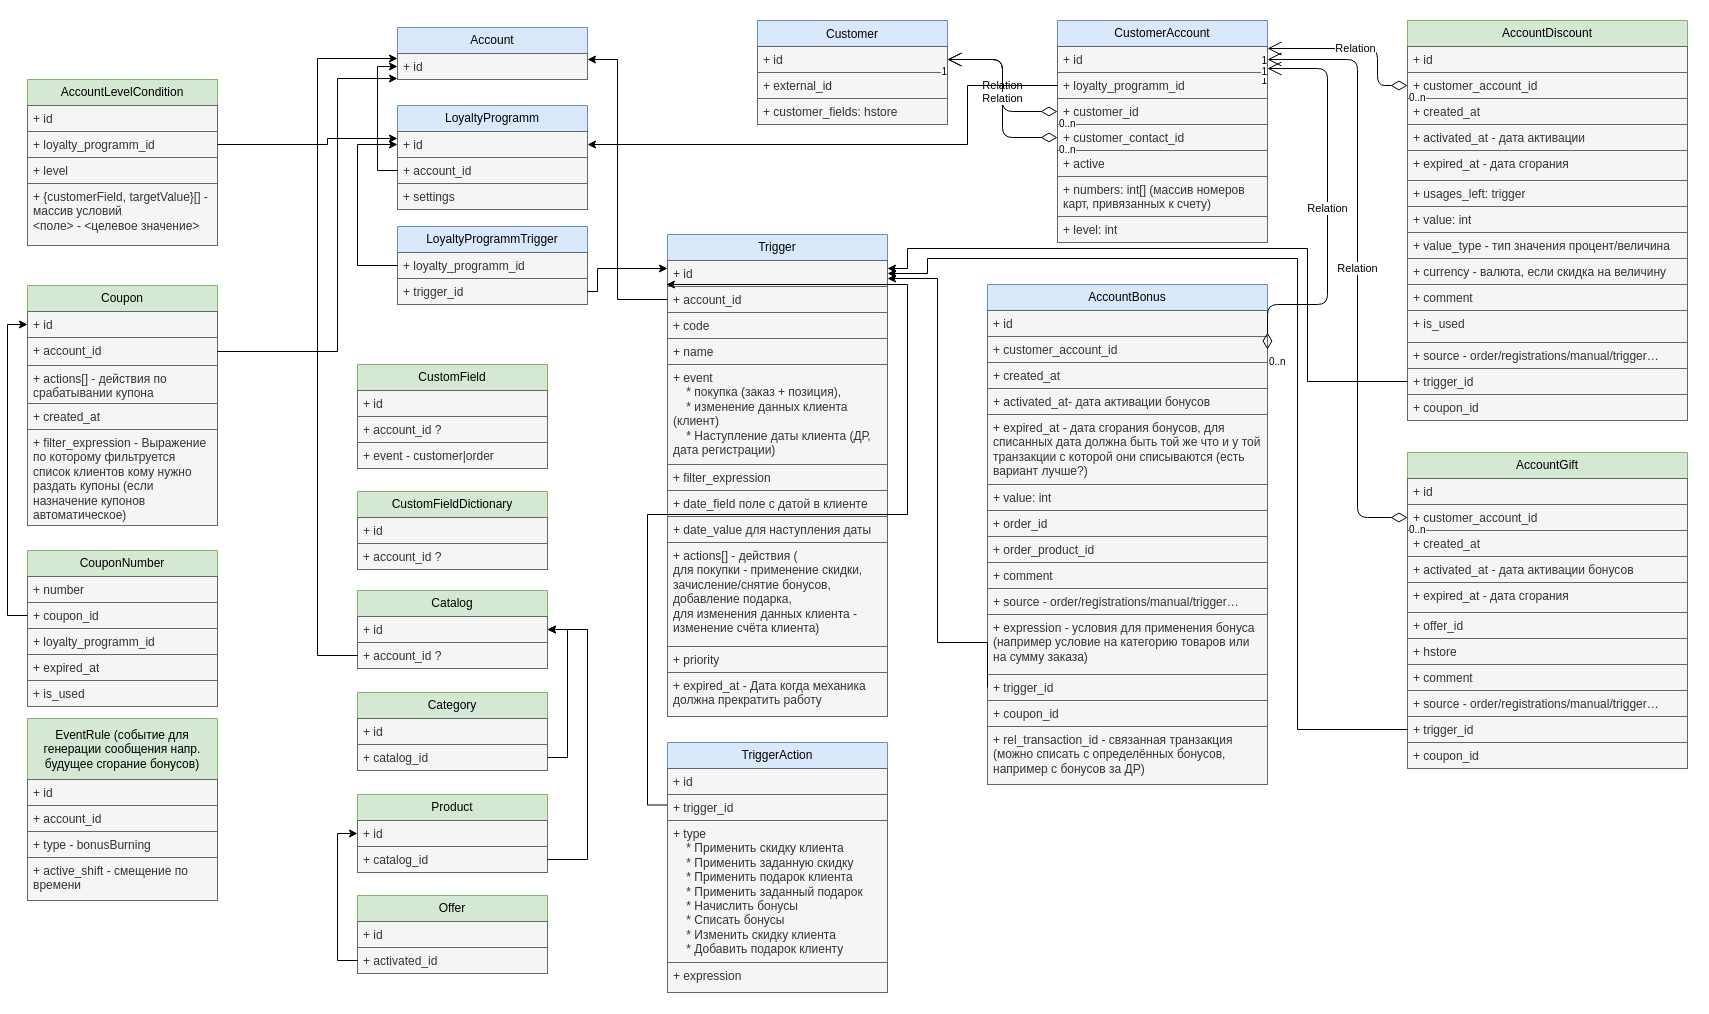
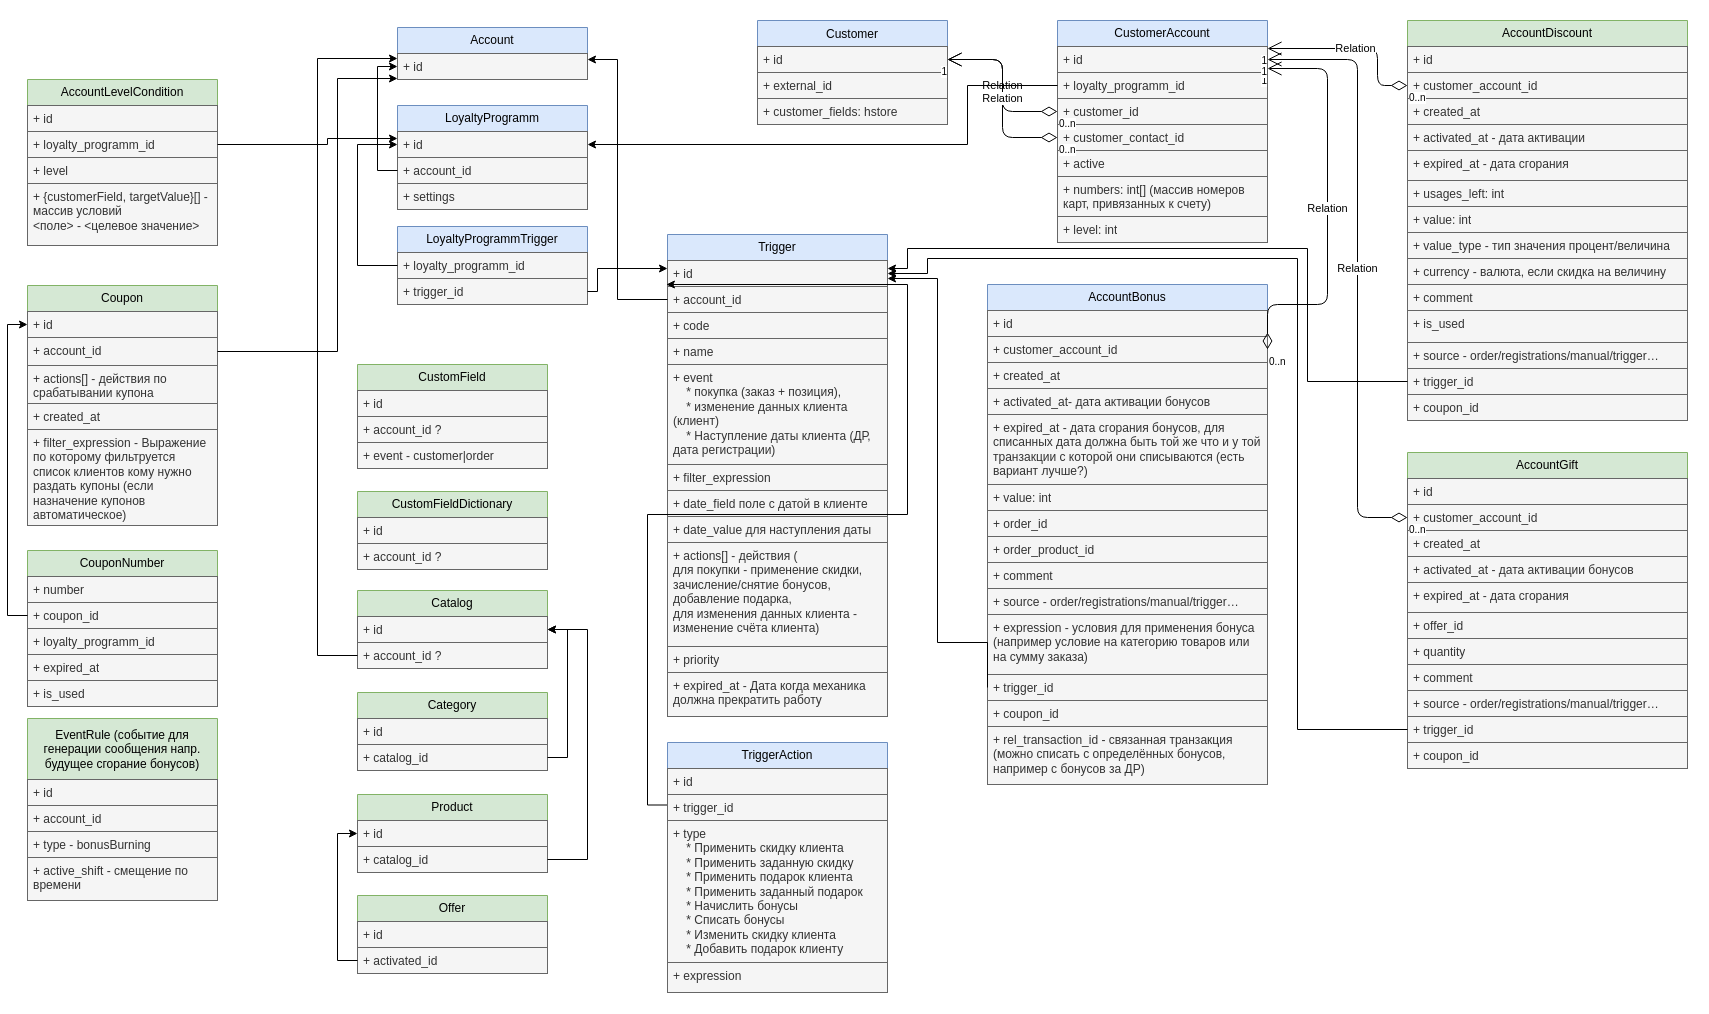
(1481, 195) -> (1468, 195)
(1440, 653) -> (1446, 653)
